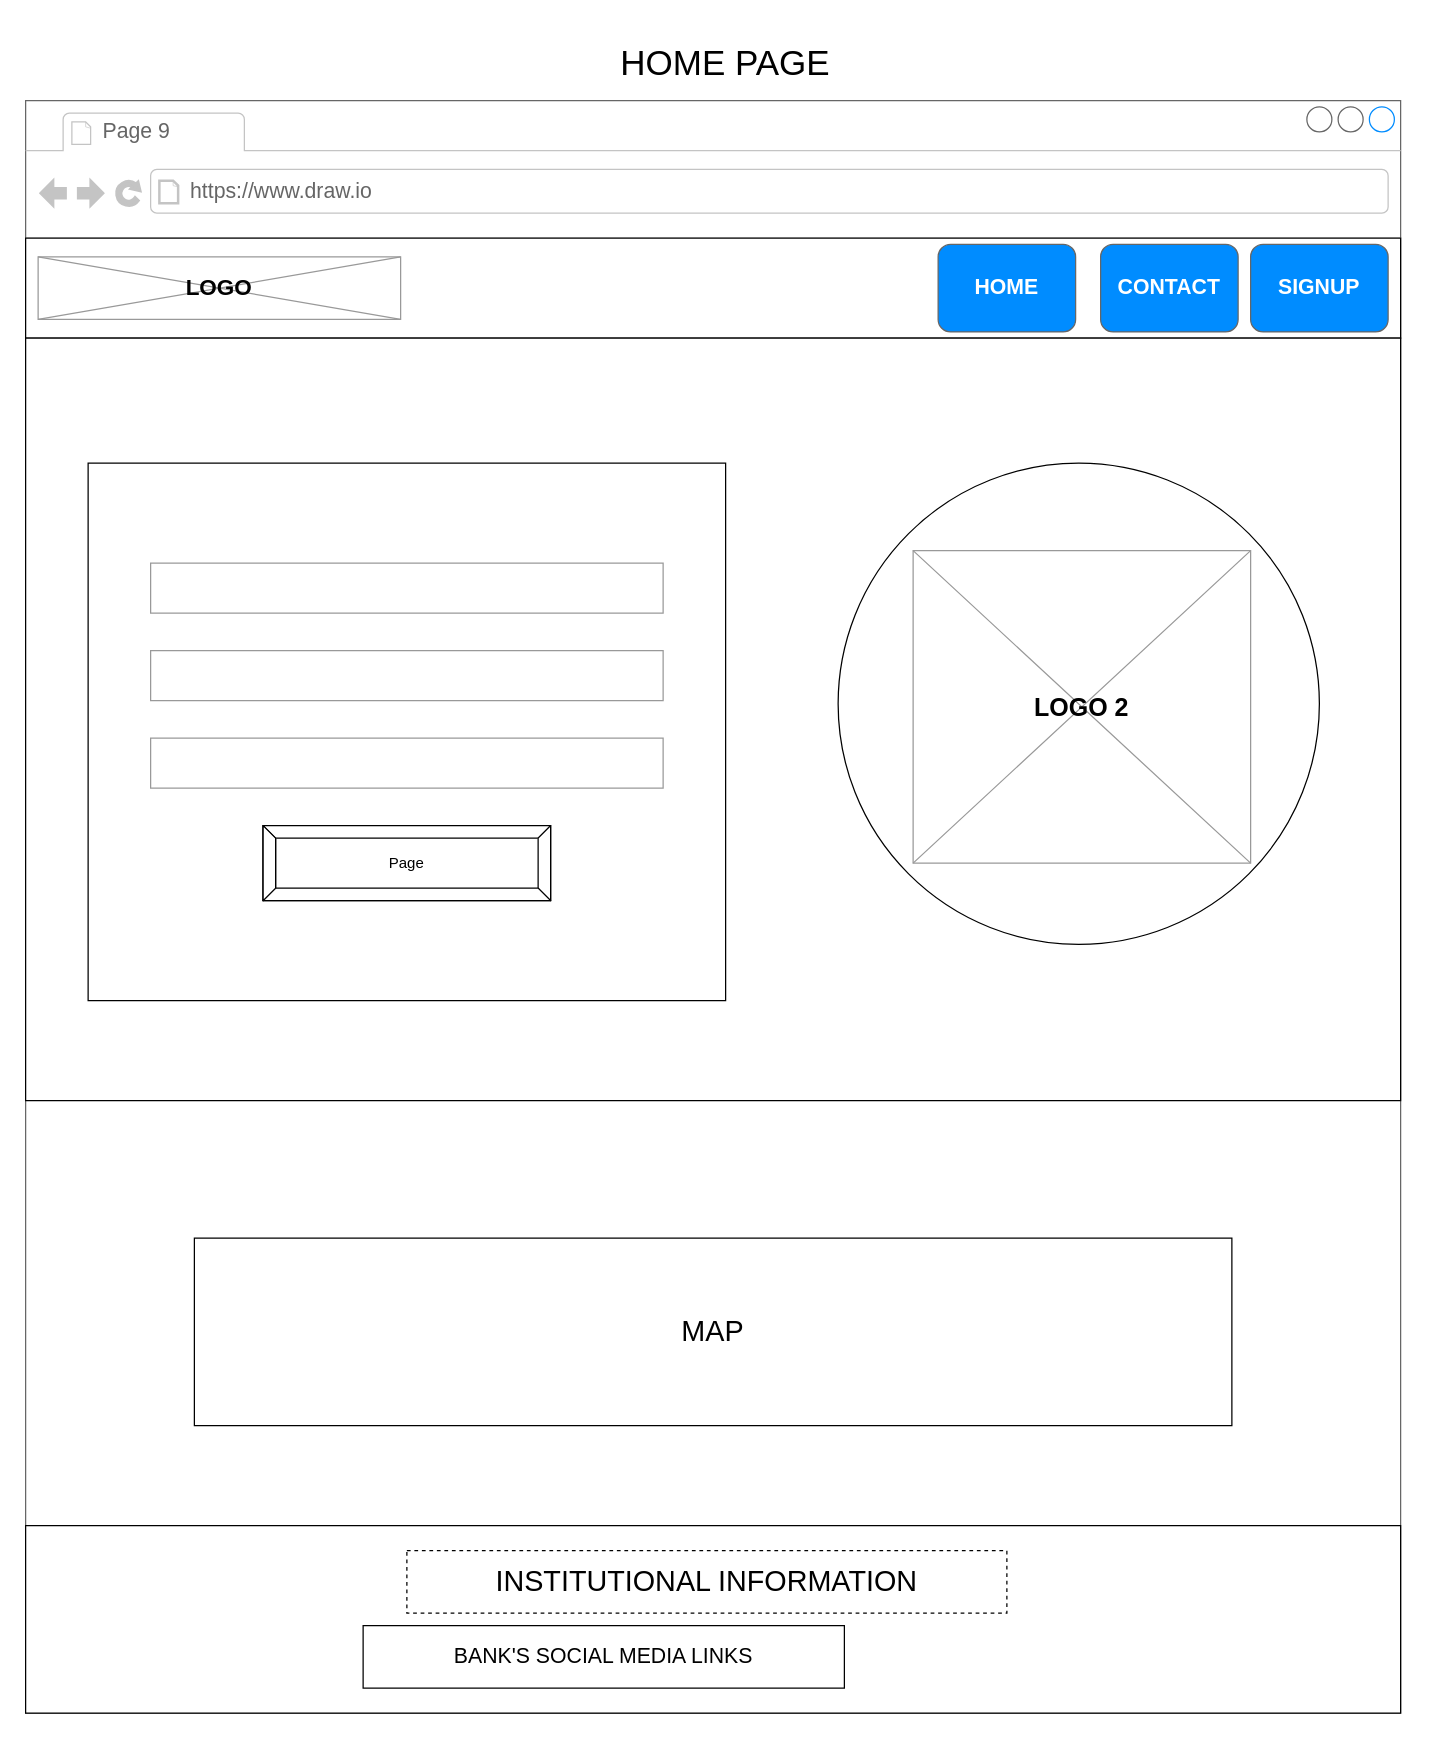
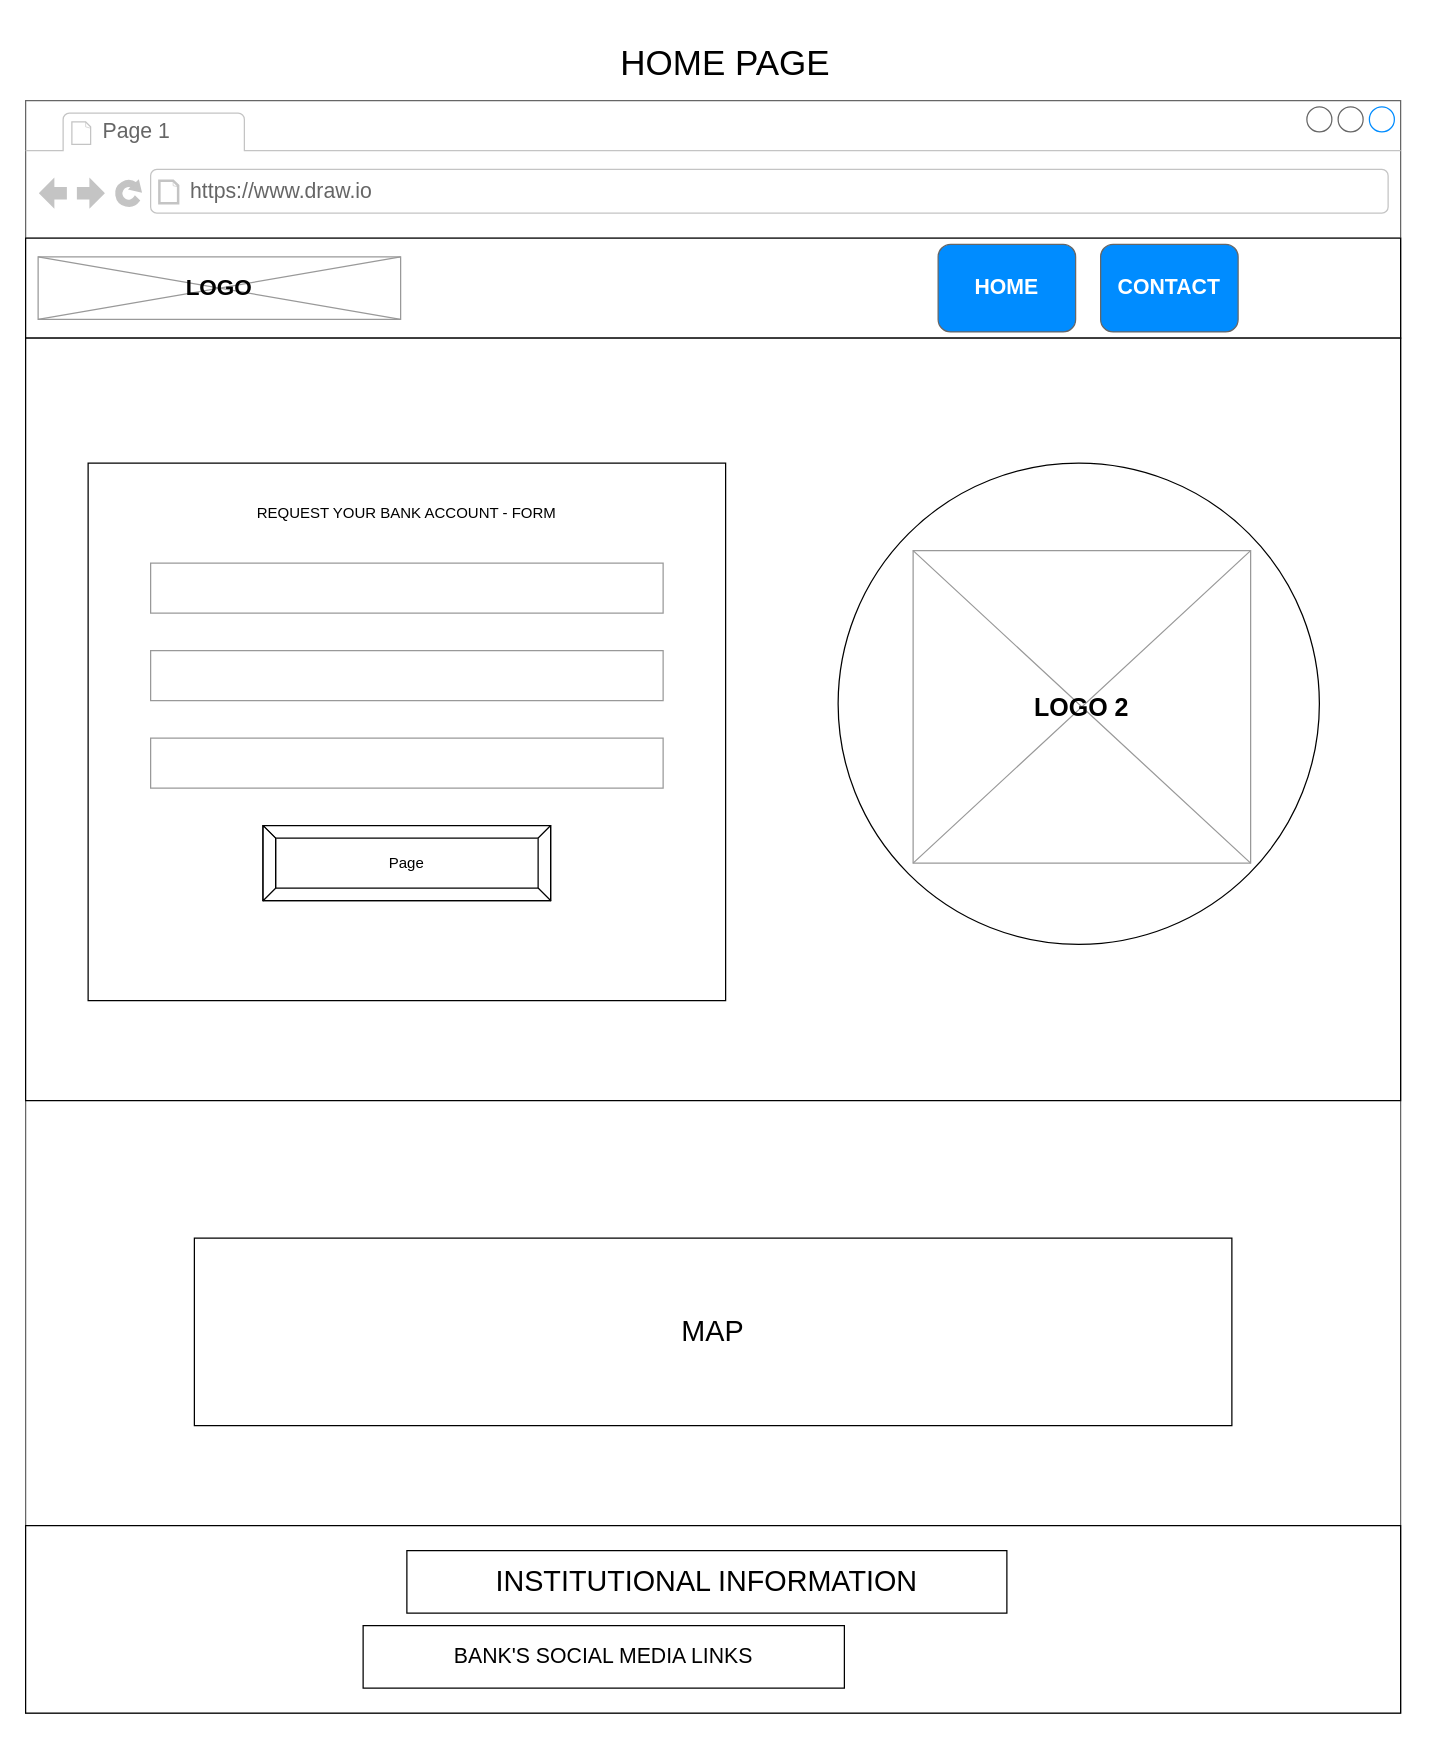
(136, 132) -> (136, 132)
(1319, 288) -> none
none -> (407, 513)
(707, 1582) -> (707, 1582)
